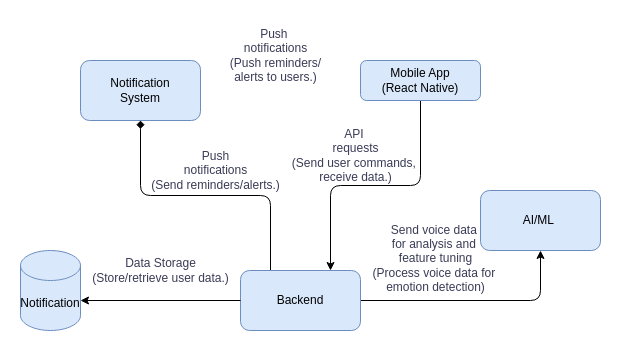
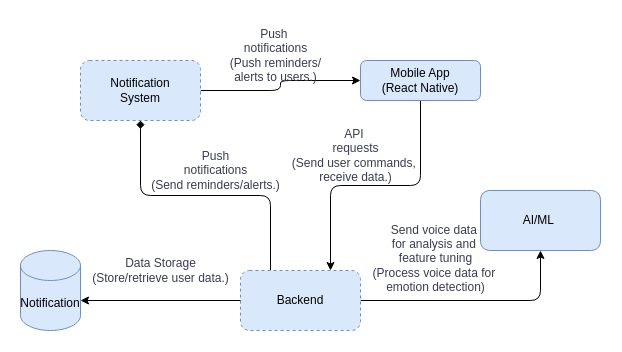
none -> (280, 88)
(141, 91) -> (141, 91)
(301, 301) -> (301, 301)
